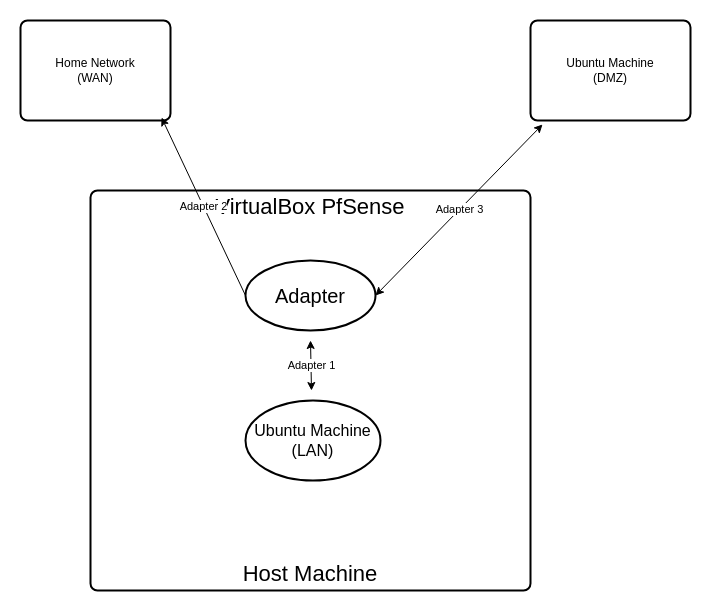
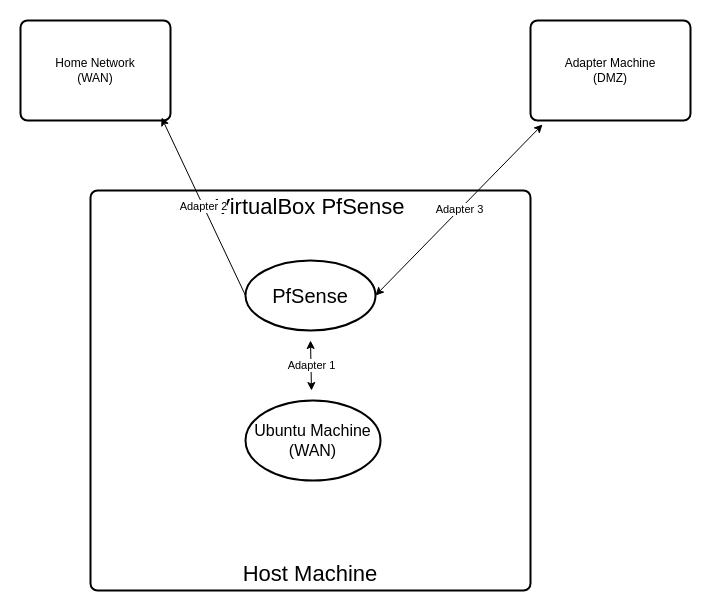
(611, 71) -> (611, 71)
(311, 296) -> (311, 296)
(313, 441) -> (313, 441)
